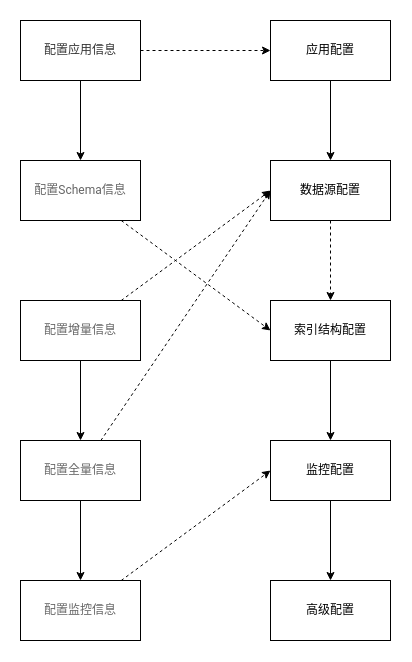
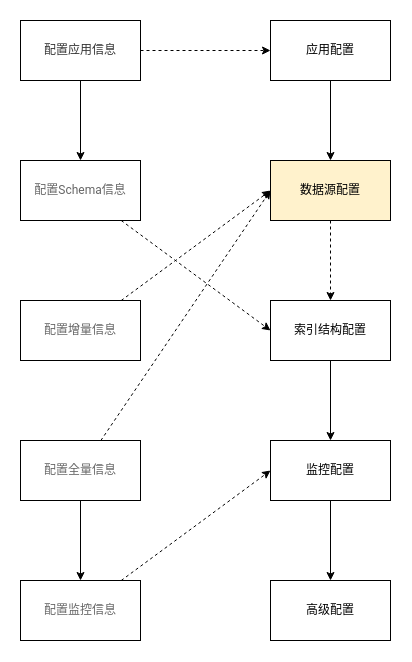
(331, 191) -> (331, 191)
(81, 397) -> none
